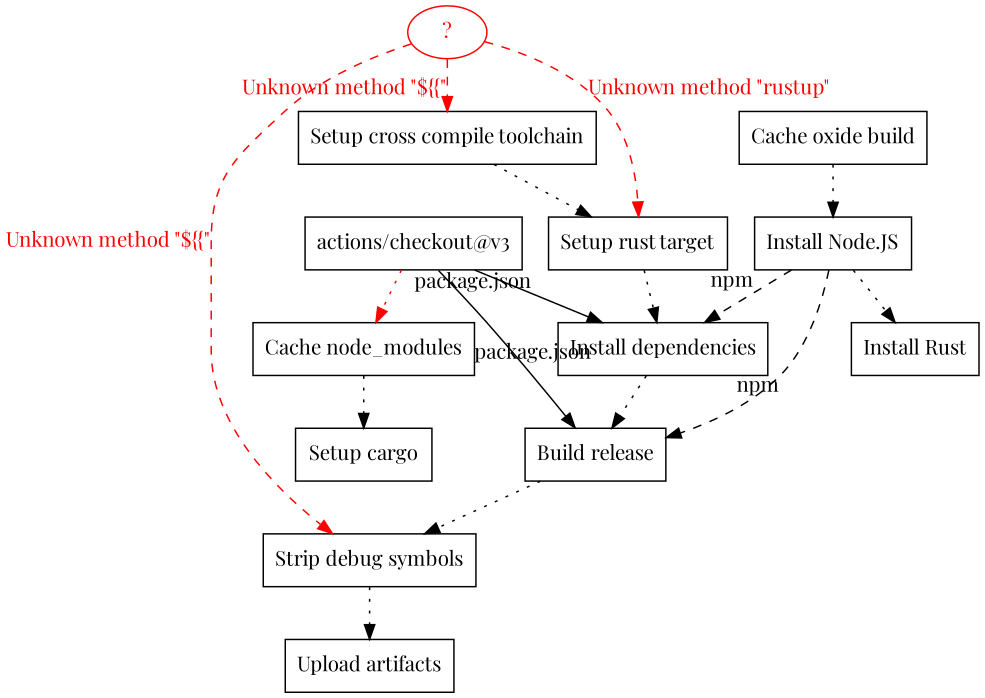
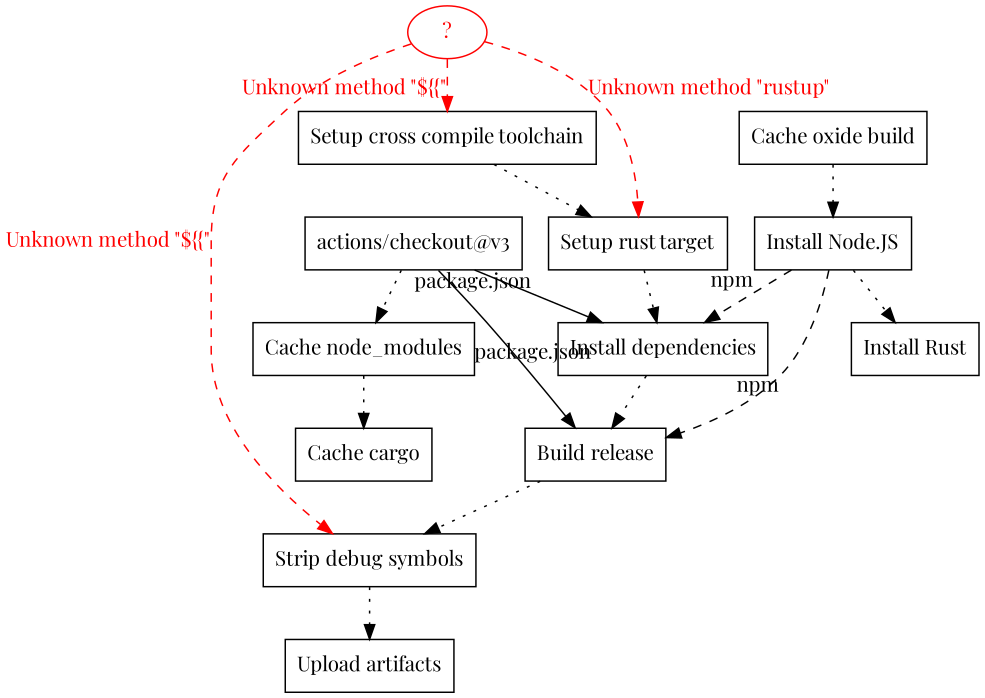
(392, 290) -> (392, 290)
(364, 455) -> (364, 455)
